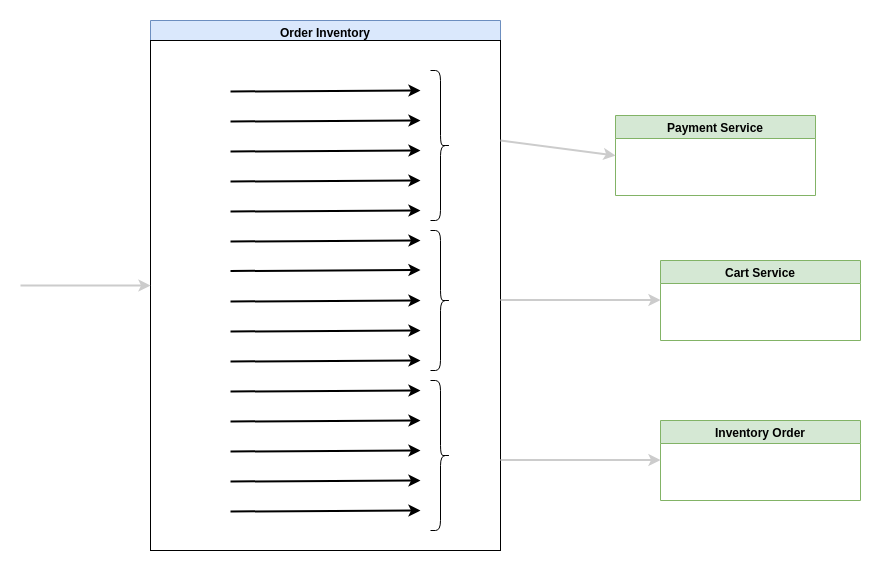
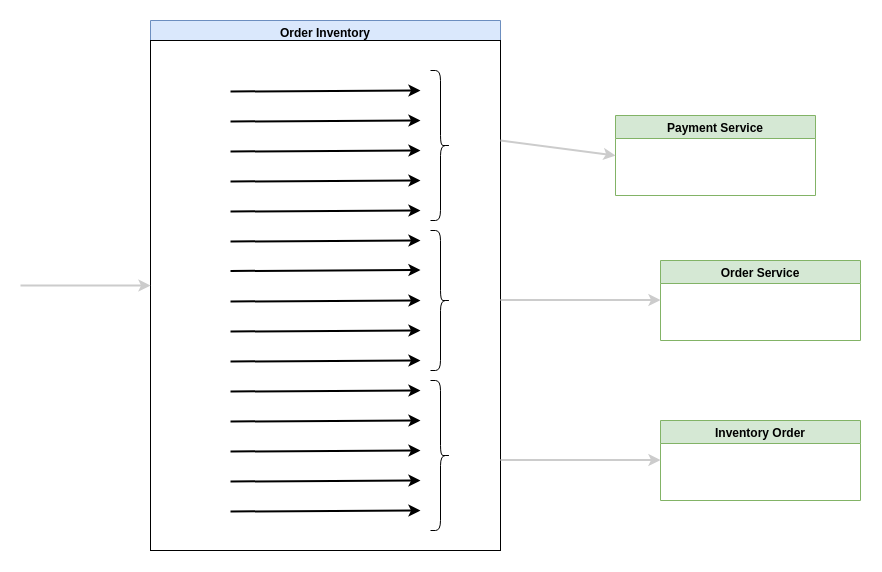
(760, 273) -> (760, 273)
